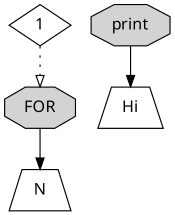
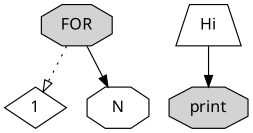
(40, 61) -> (57, 64)
(131, 61) -> (209, 61)
(40, 190) -> (118, 108)
